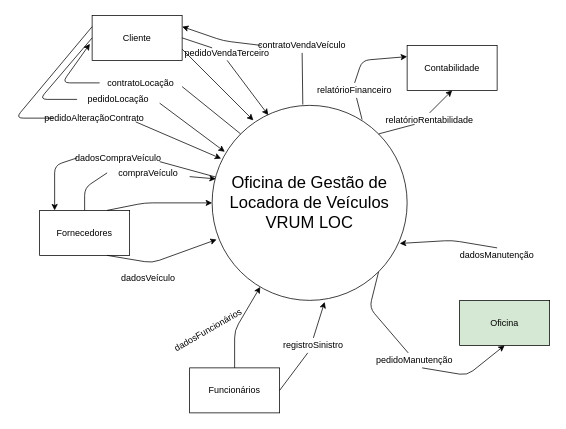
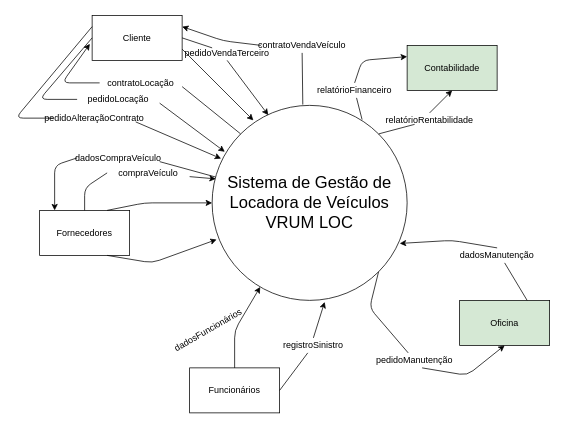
(452, 68) -> (452, 68)
(309, 203) -> (309, 203)
(148, 278) -> none
none -> (516, 282)
